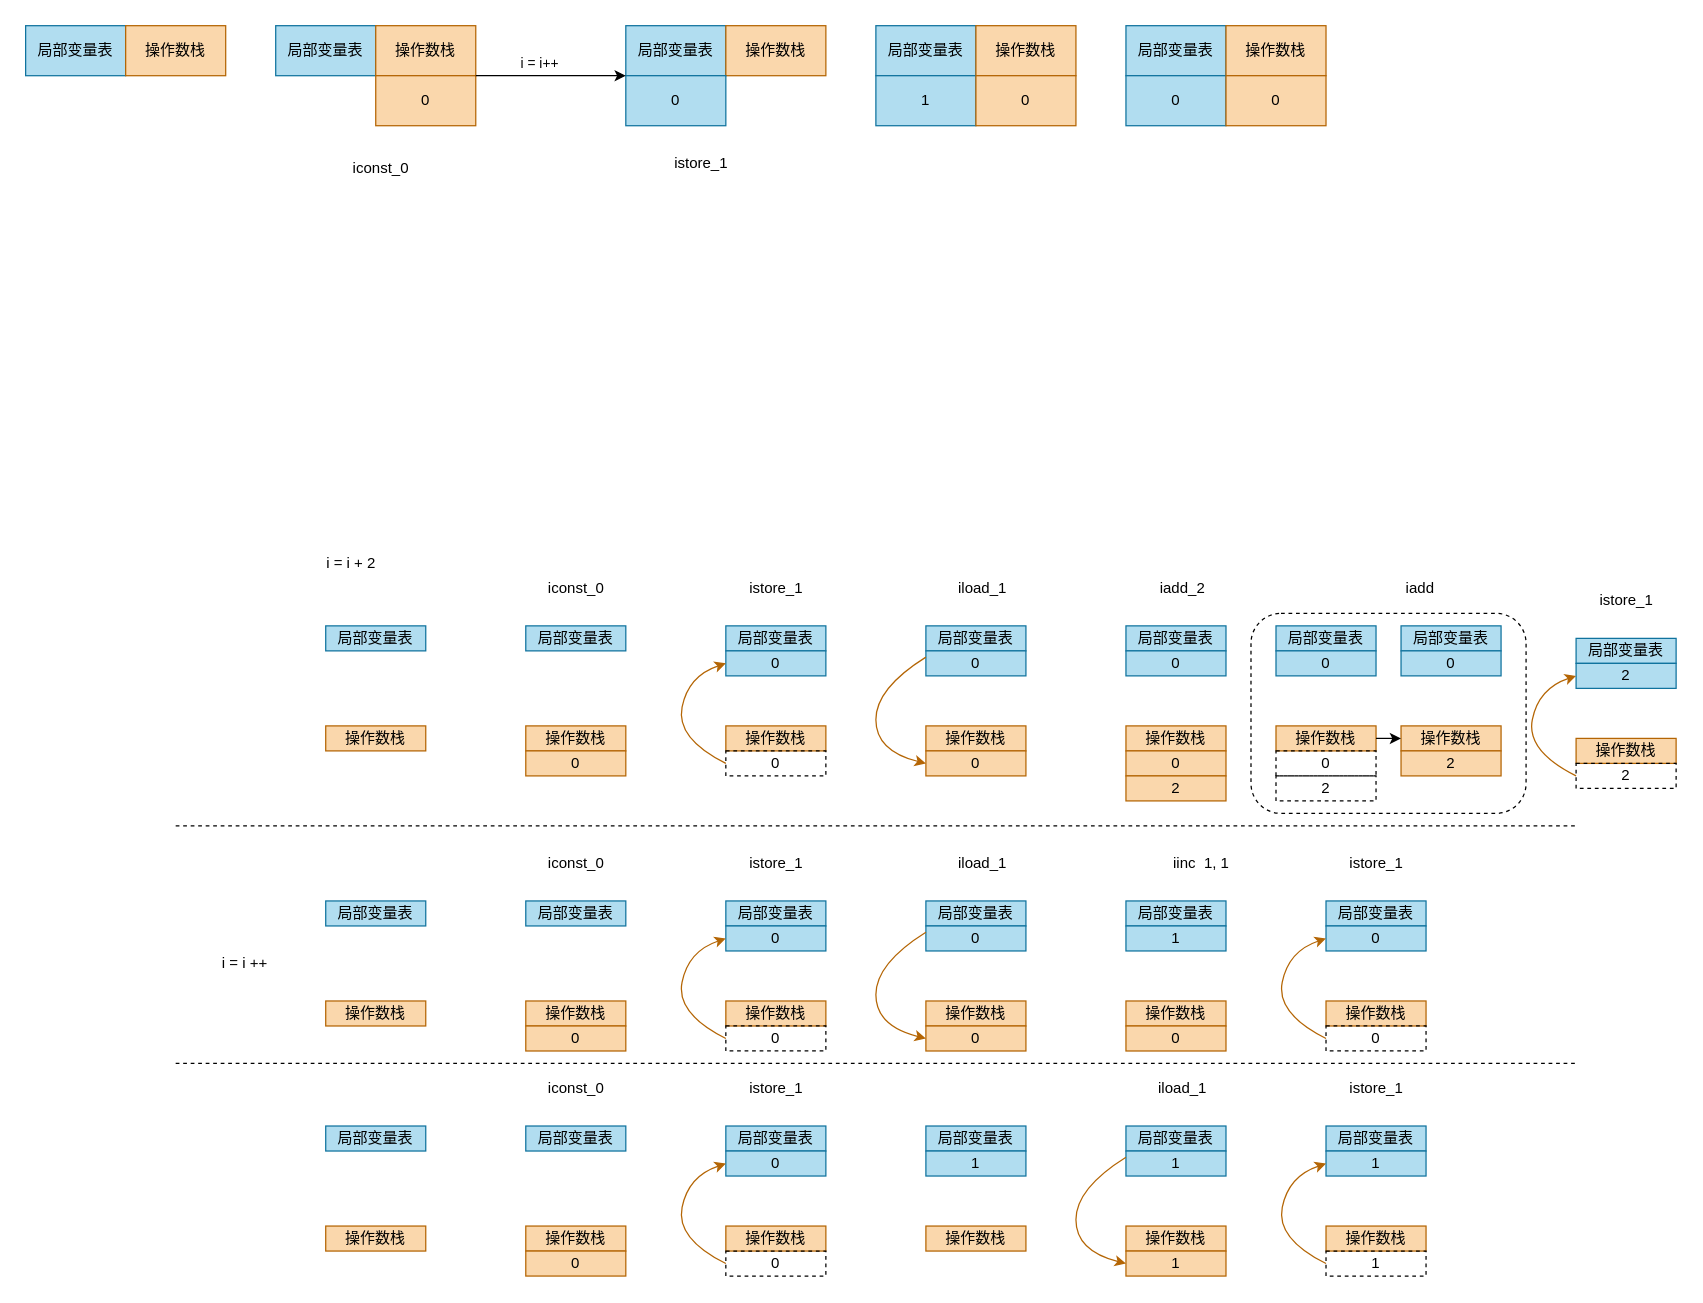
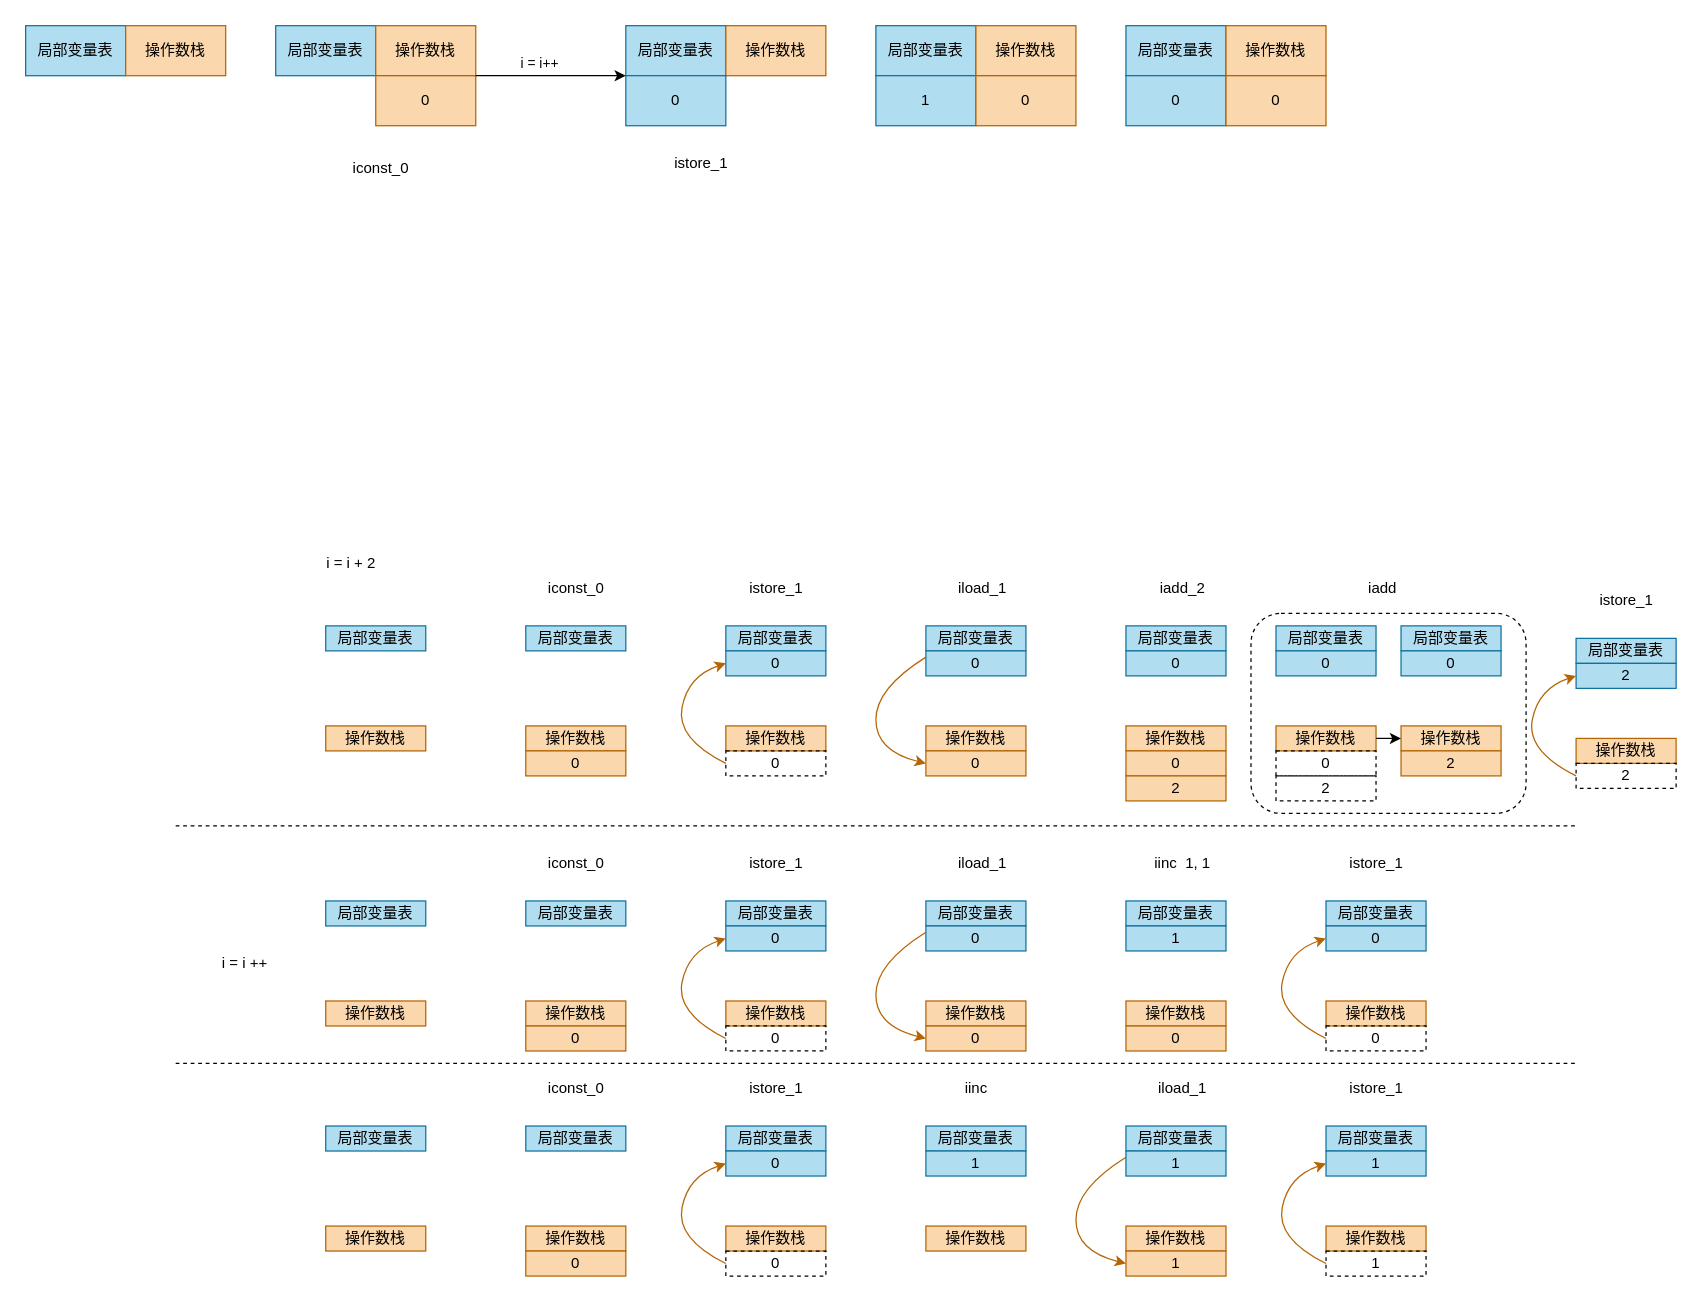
(1419, 588) -> (1382, 588)
(1201, 863) -> (1182, 863)
none -> (976, 1088)
